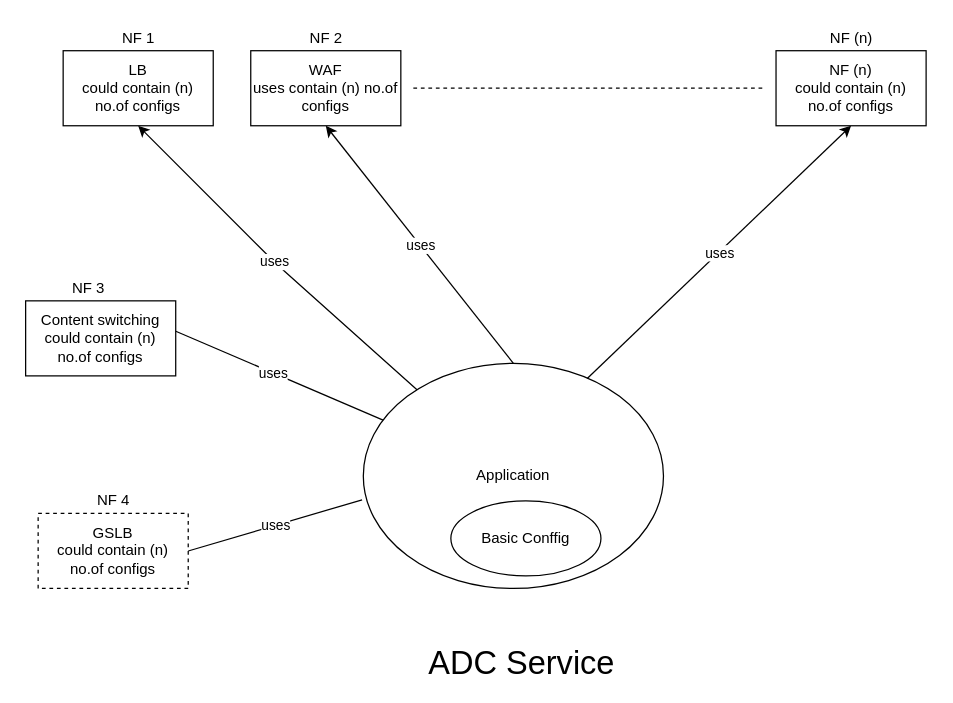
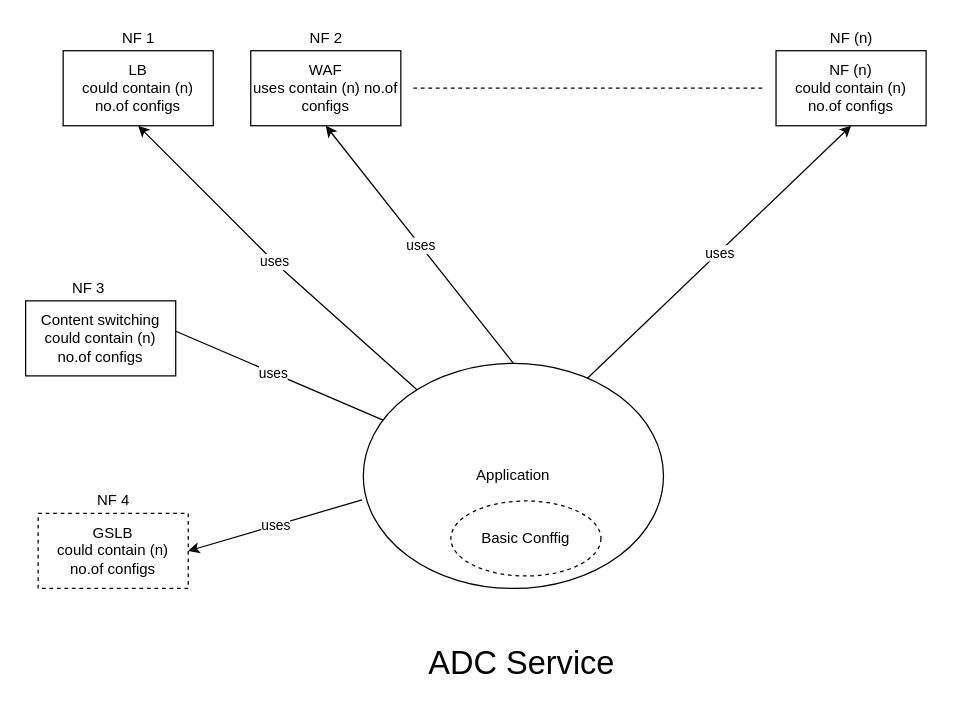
(526, 538) -> (526, 538)
(194, 549) -> (198, 548)
